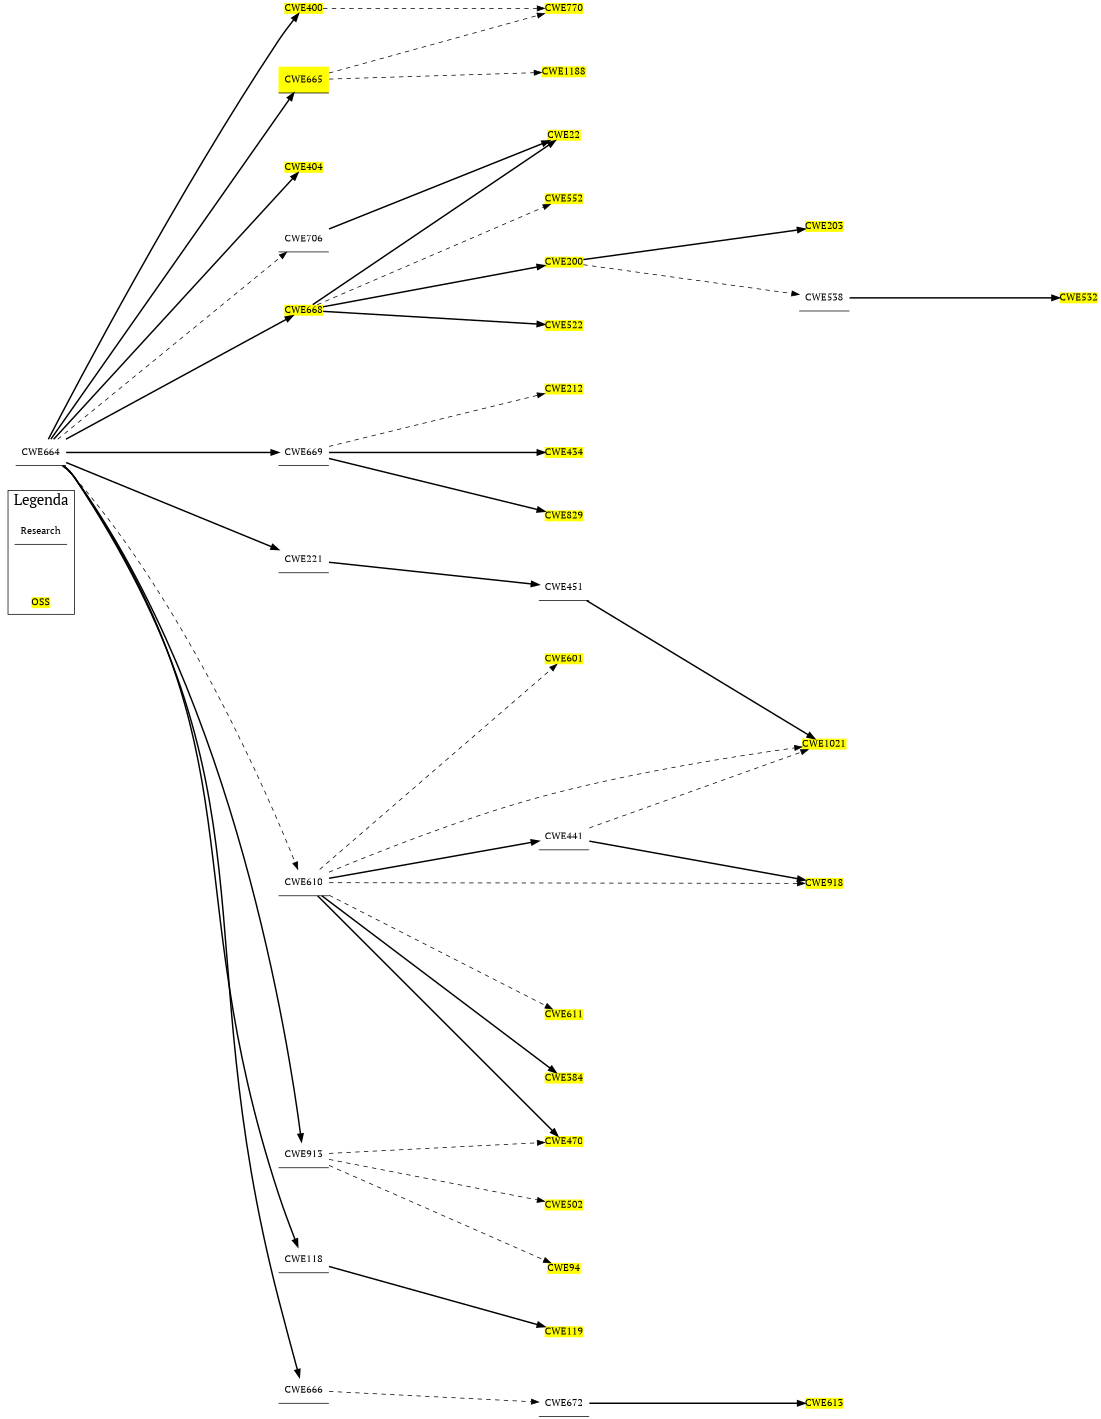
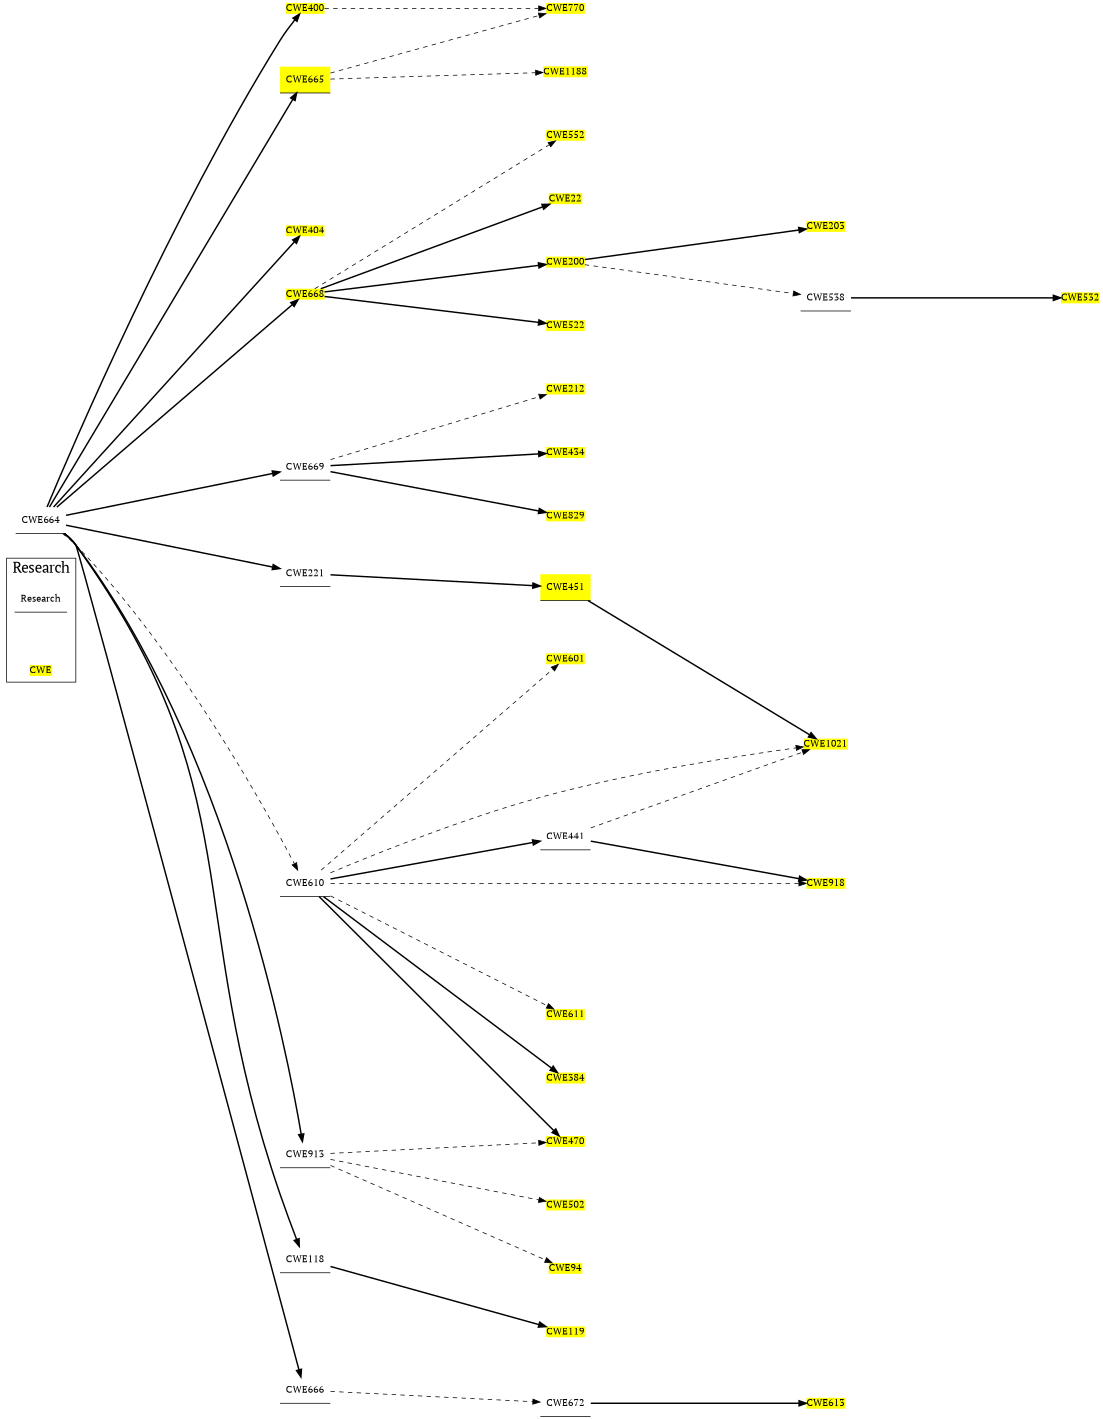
(304, 239) -> none
(41, 501) -> (41, 569)
(564, 587) -> (565, 587)
(41, 603) -> (41, 670)
